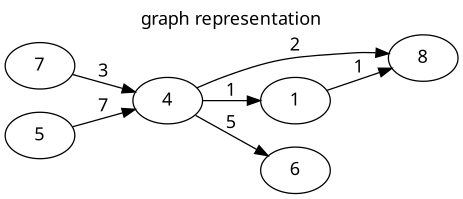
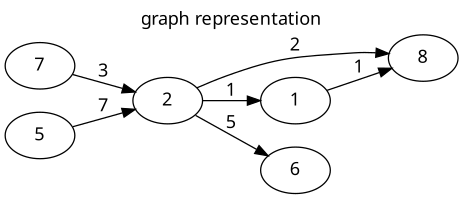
(168, 101) -> (168, 101)
